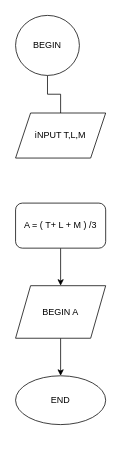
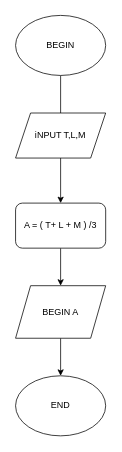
(47, 45) -> (60, 45)
none -> (60, 178)
(60, 400) -> (60, 405)
